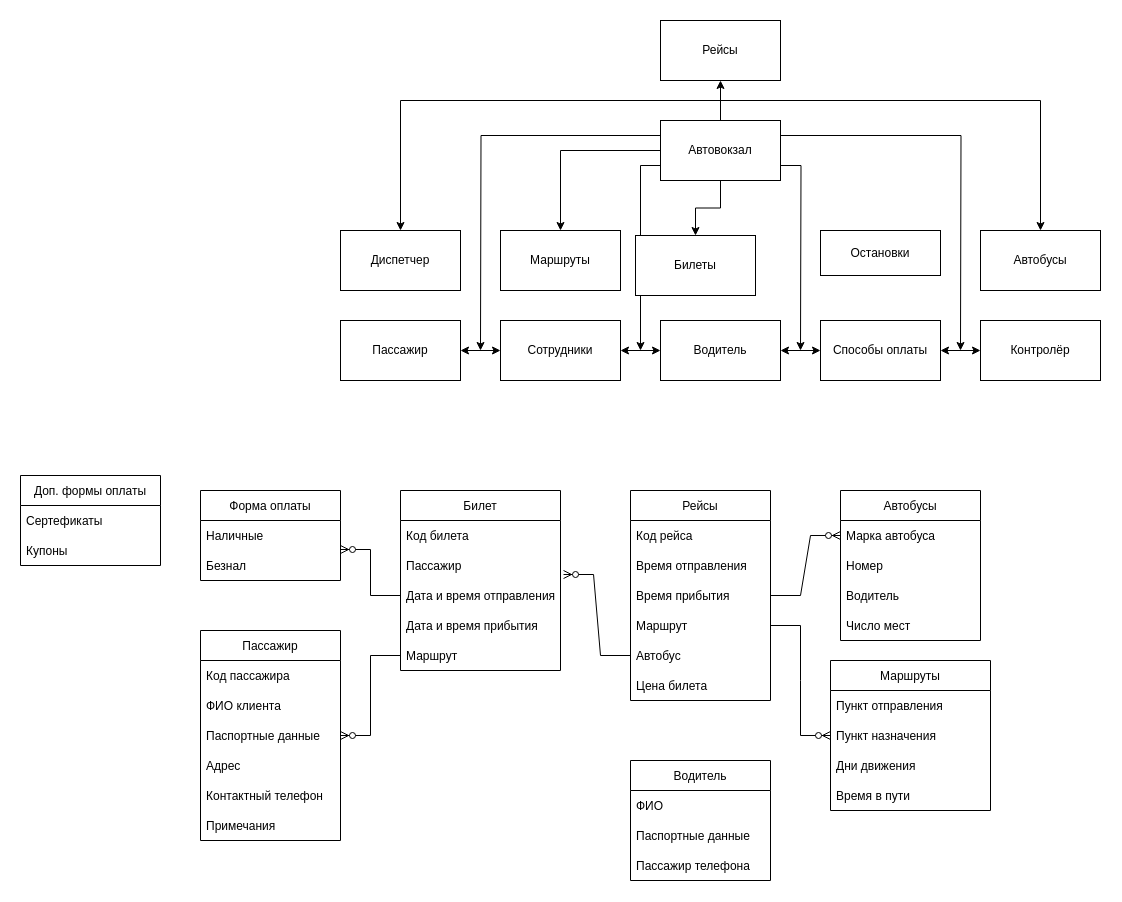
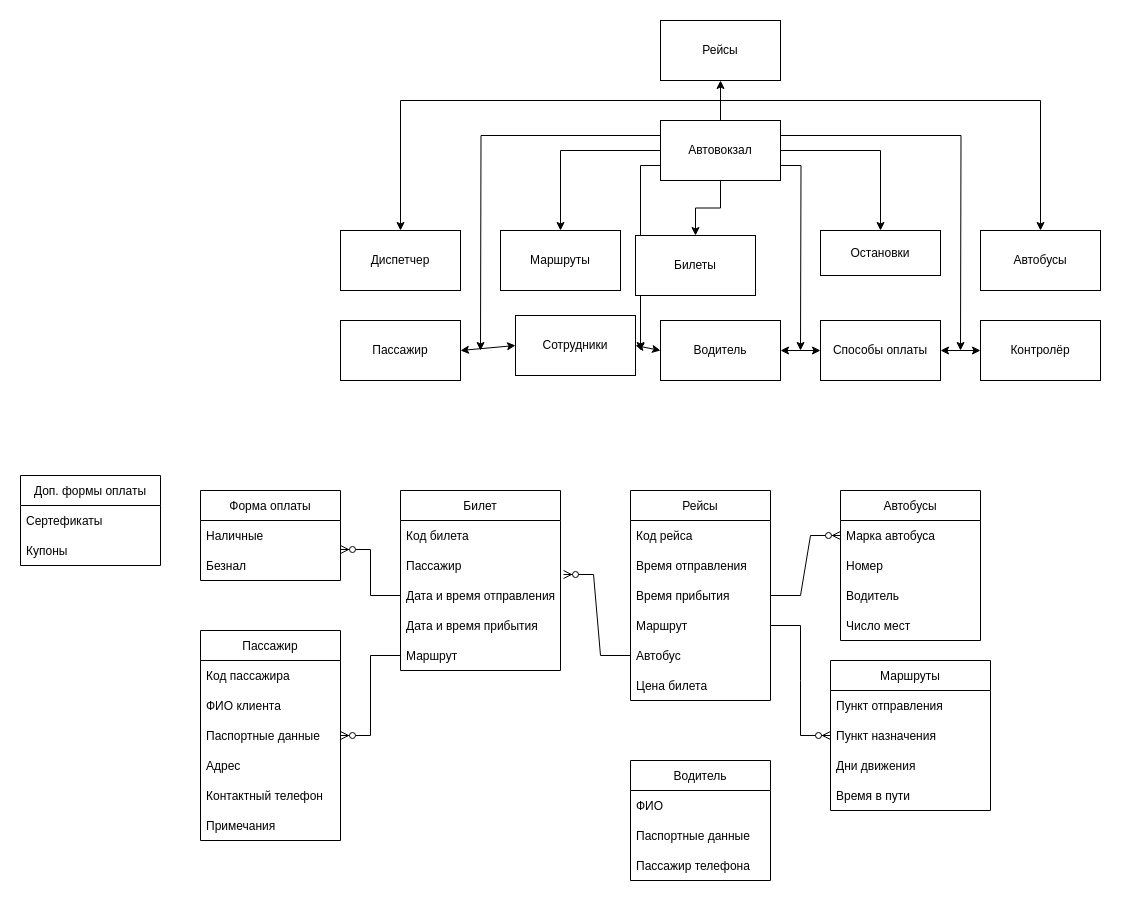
none -> (867, 151)
(561, 351) -> (576, 346)
